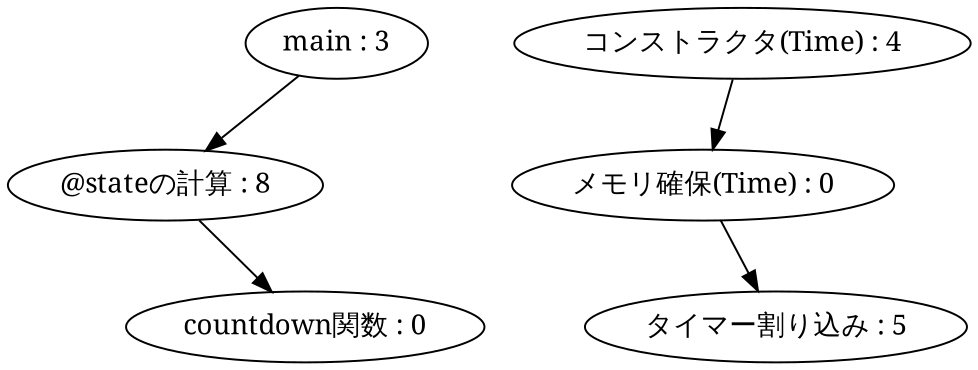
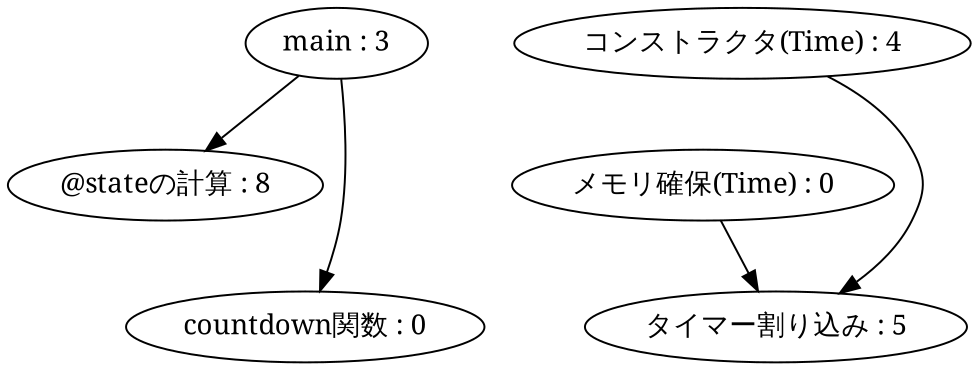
(725, 105) -> (921, 170)
(228, 249) -> (345, 177)
